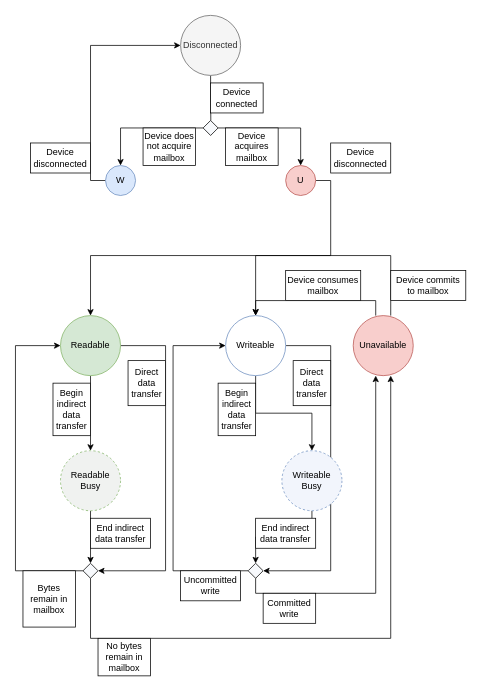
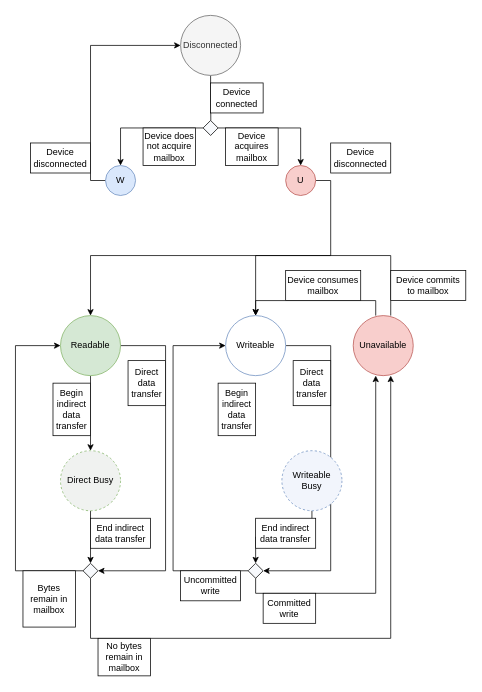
(284, 413) -> none
(90, 480) -> (90, 480)
